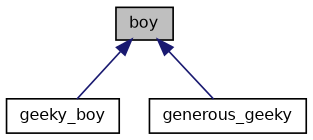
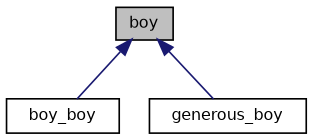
(63, 116) -> (63, 116)
(228, 116) -> (228, 116)
